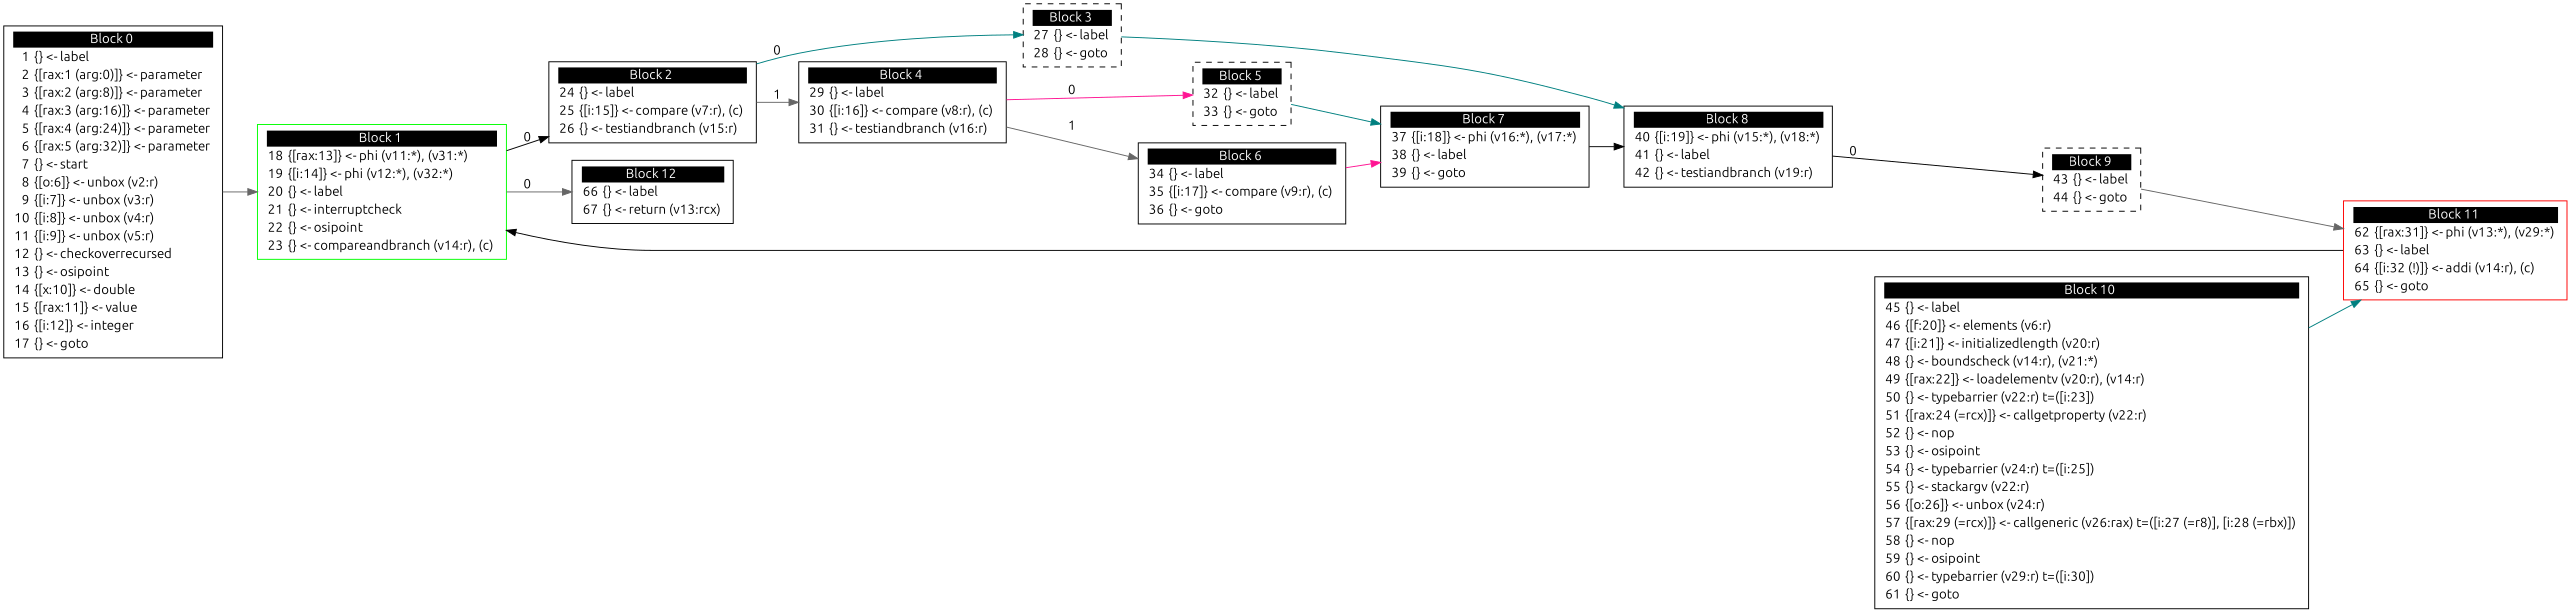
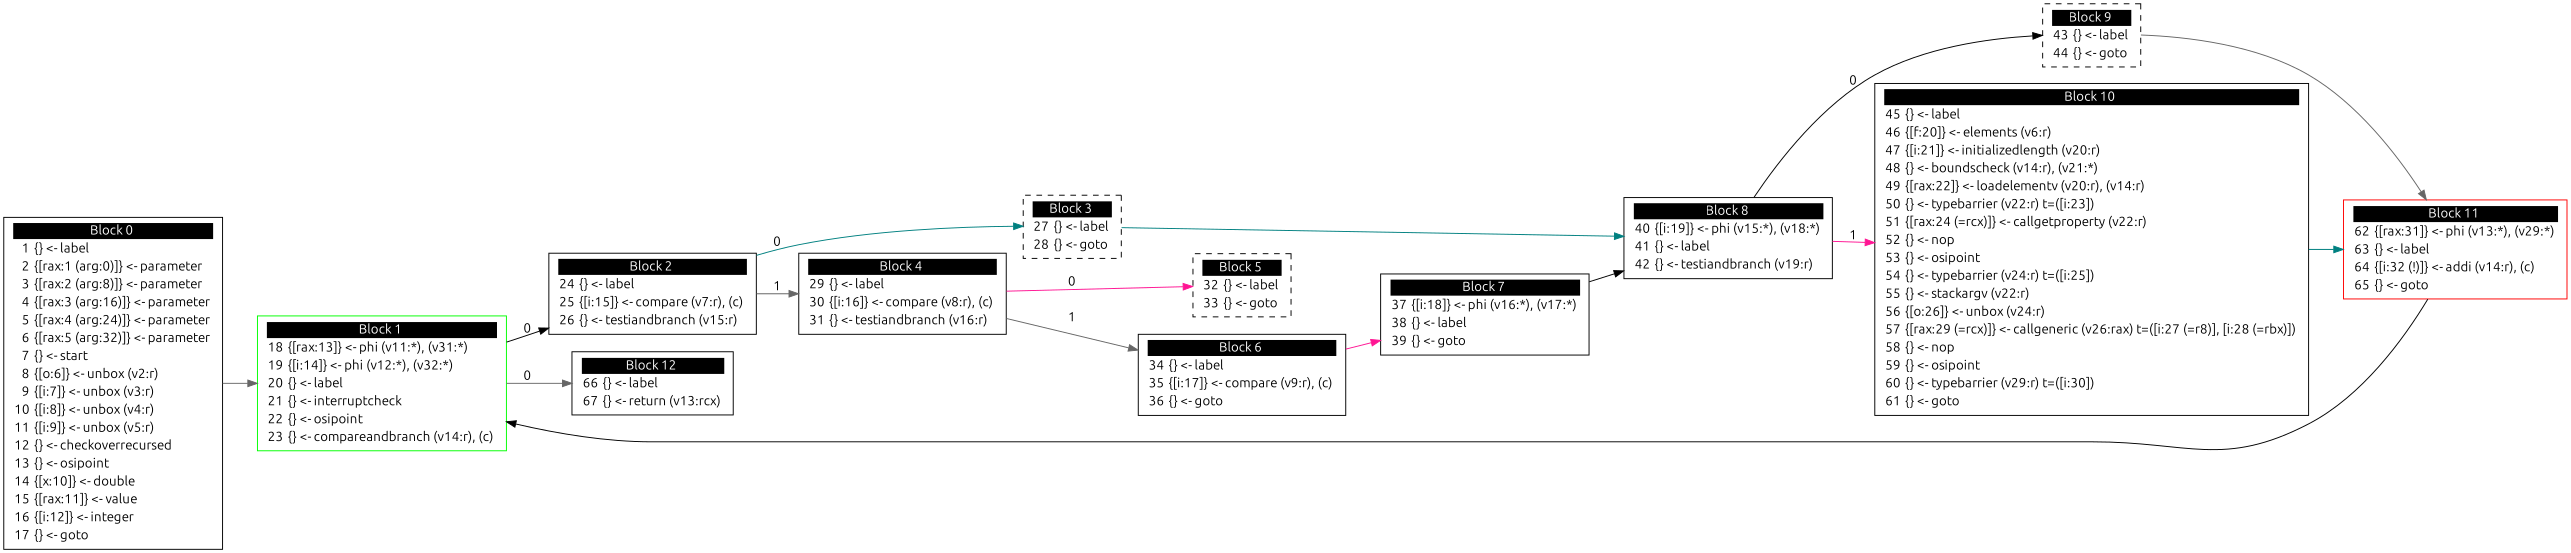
(1331, 113) -> none
none -> (1849, 242)
